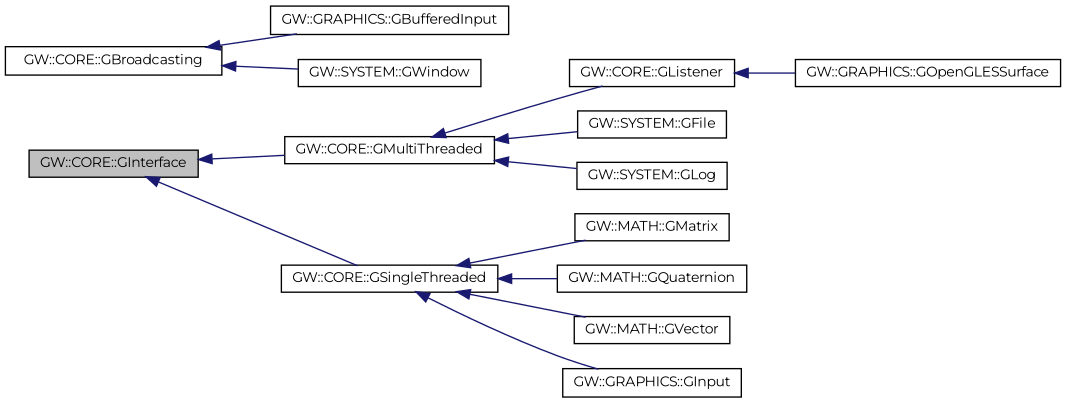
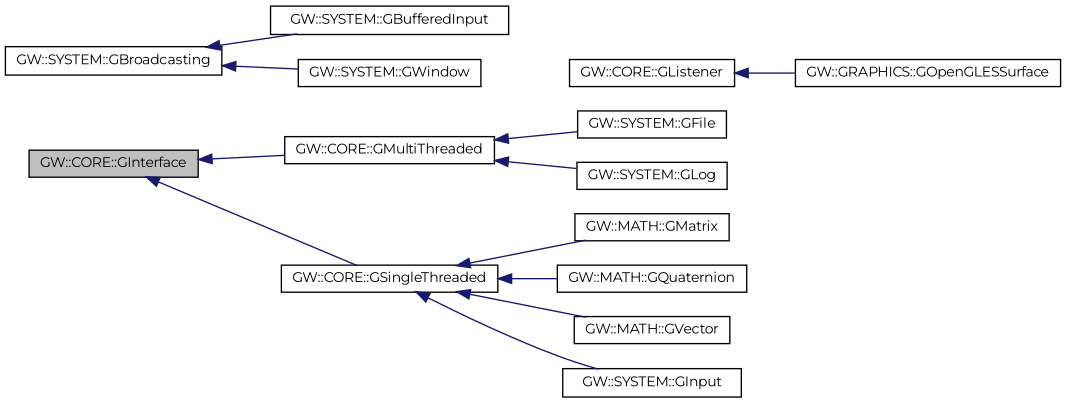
(390, 20) -> (390, 20)
(114, 61) -> (114, 61)
(524, 109) -> none
(652, 383) -> (652, 383)
